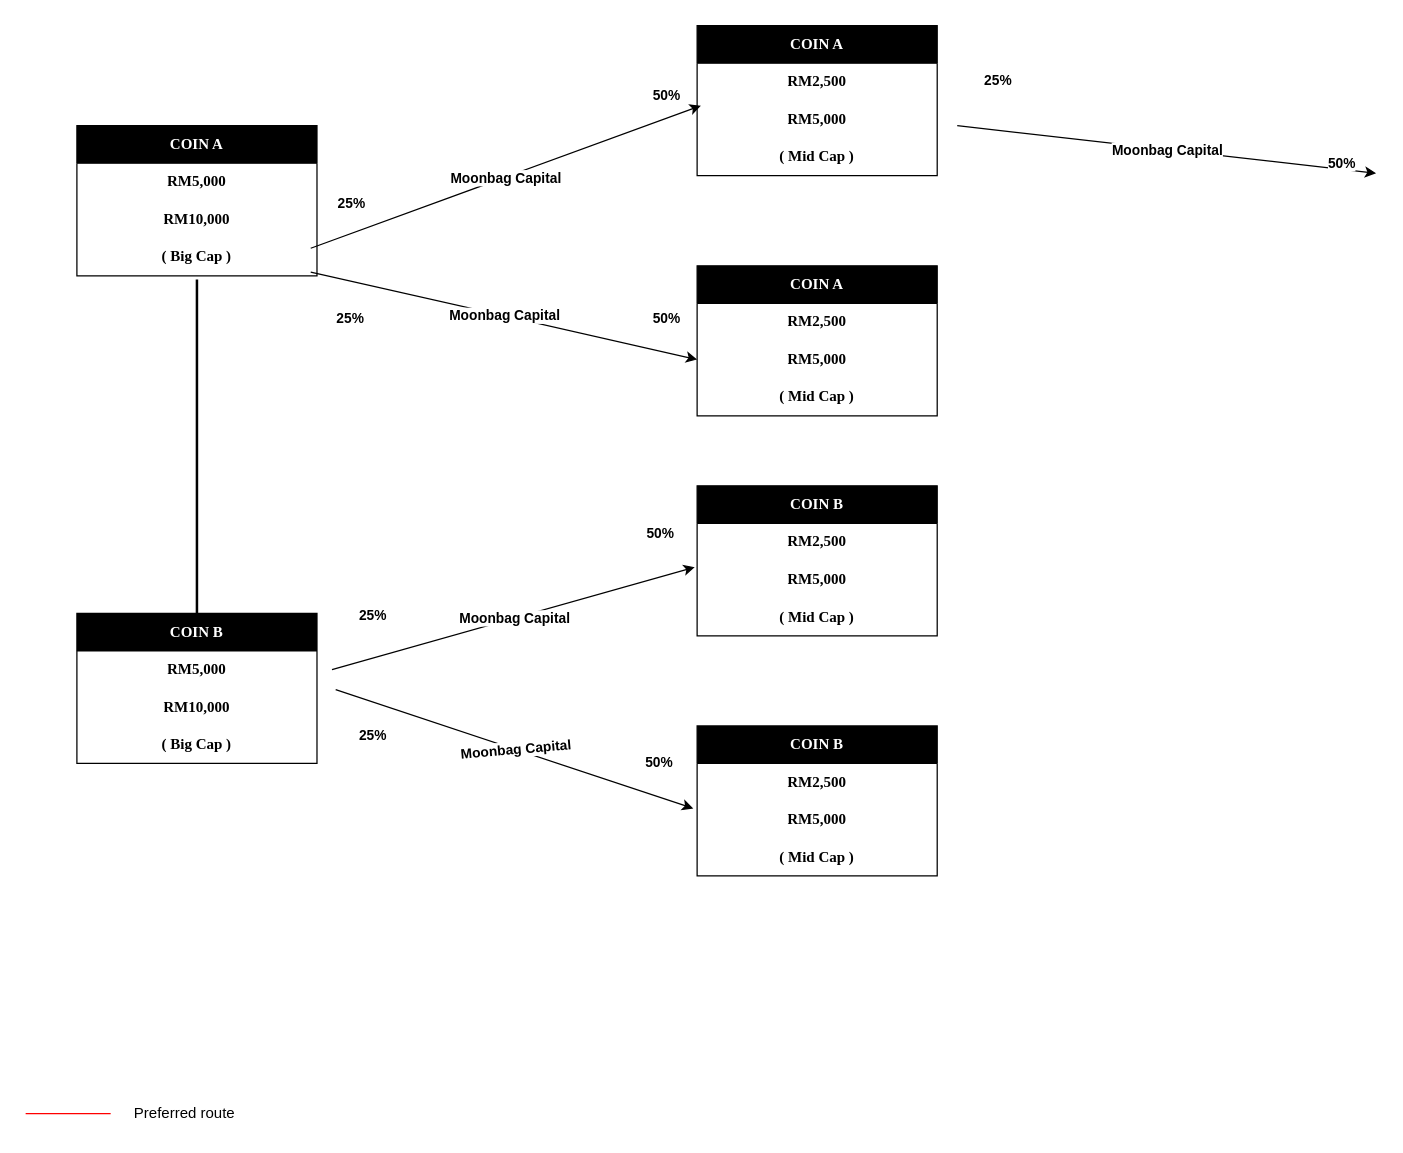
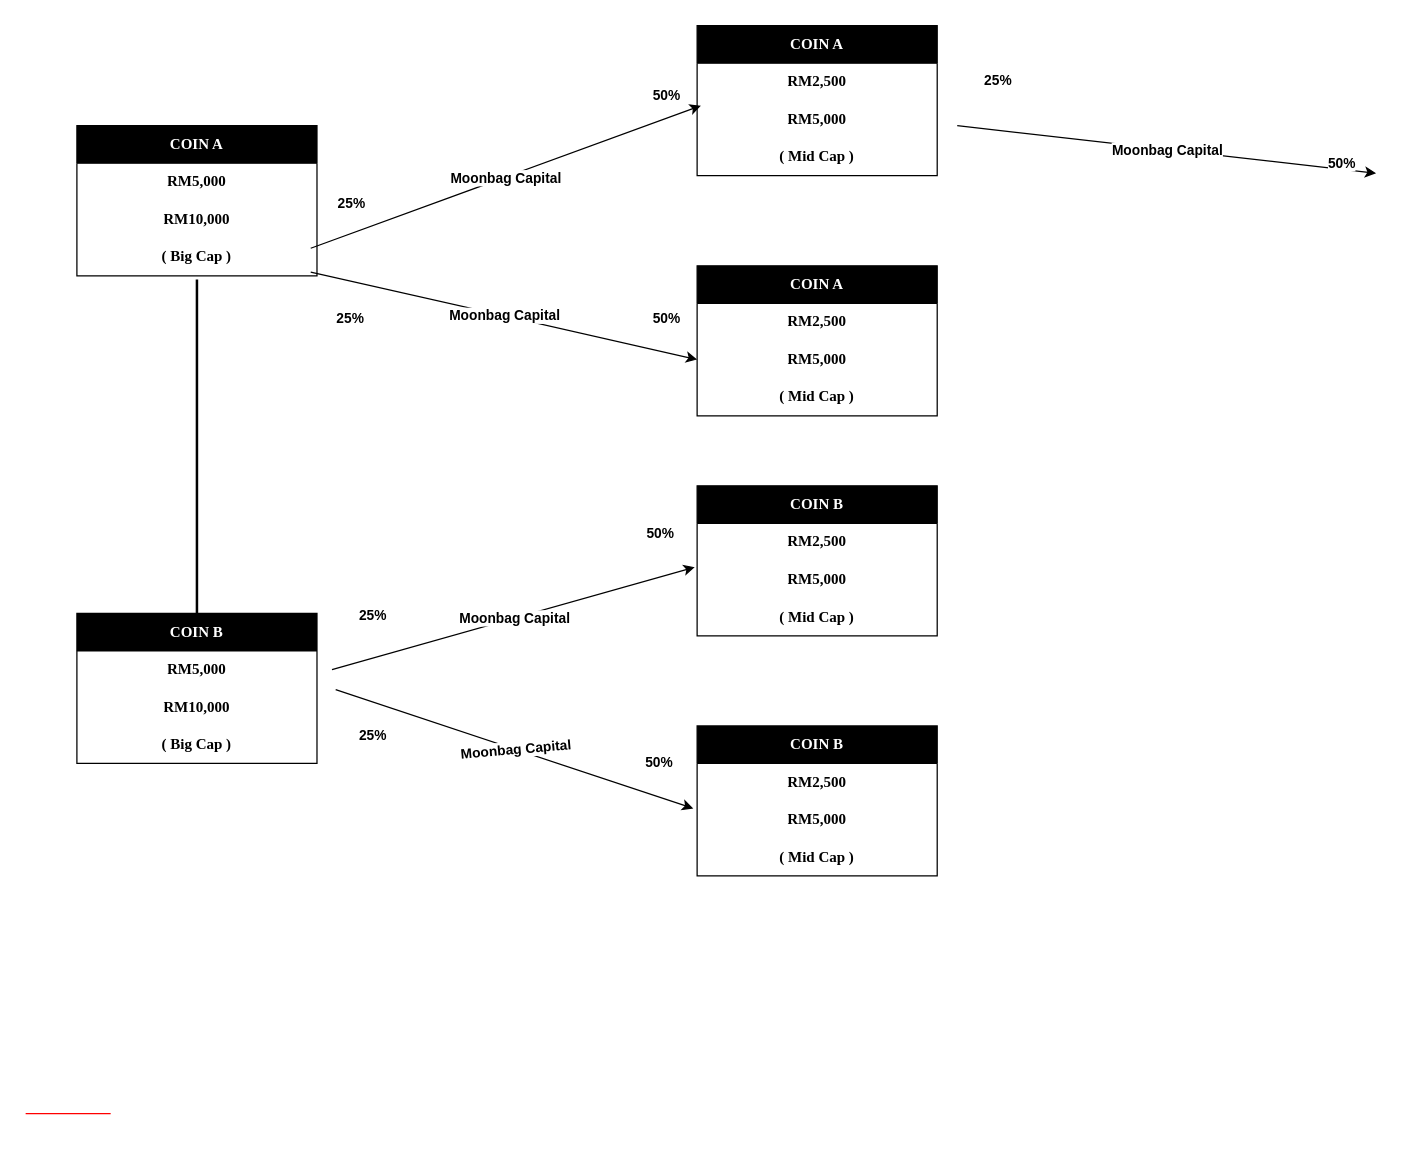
(221, 1113) -> none
